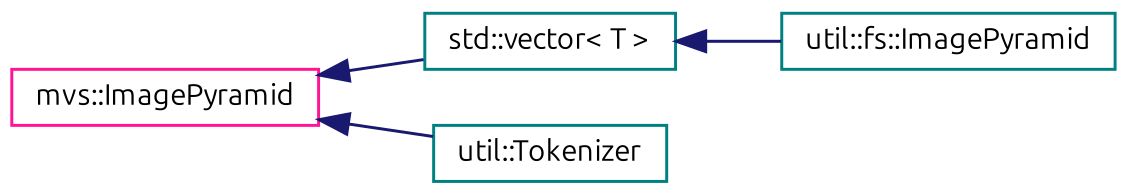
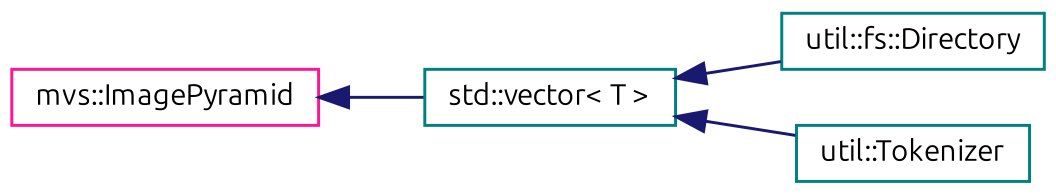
(948, 41) -> (913, 41)
(391, 130) -> (751, 128)
